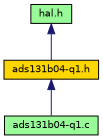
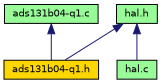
none -> (137, 70)
(51, 103) -> (51, 47)
